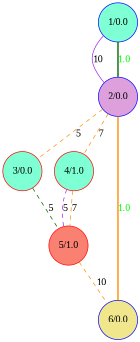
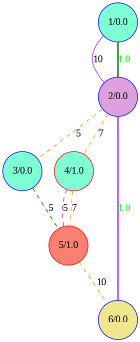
(22, 171) -> (22, 171)
(118, 208) -> (118, 208)
